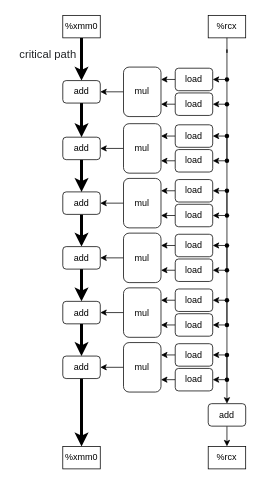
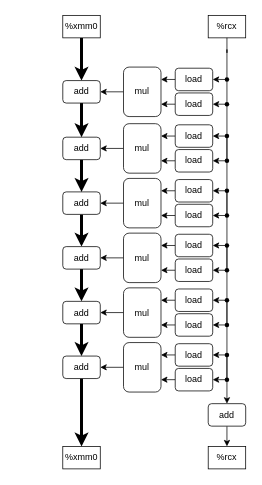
(48, 54) -> none
